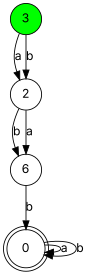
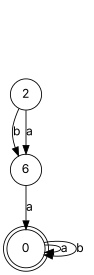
(26, 19) -> none
(29, 208) -> (29, 208)
